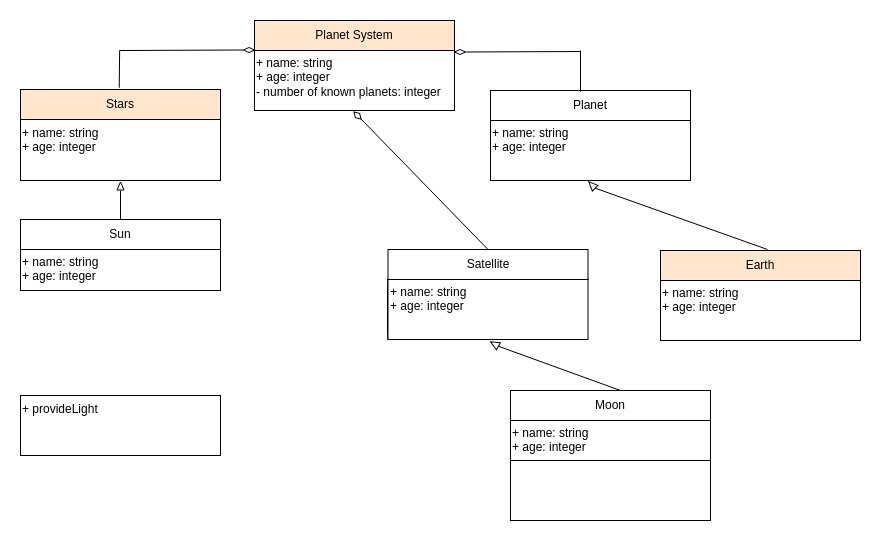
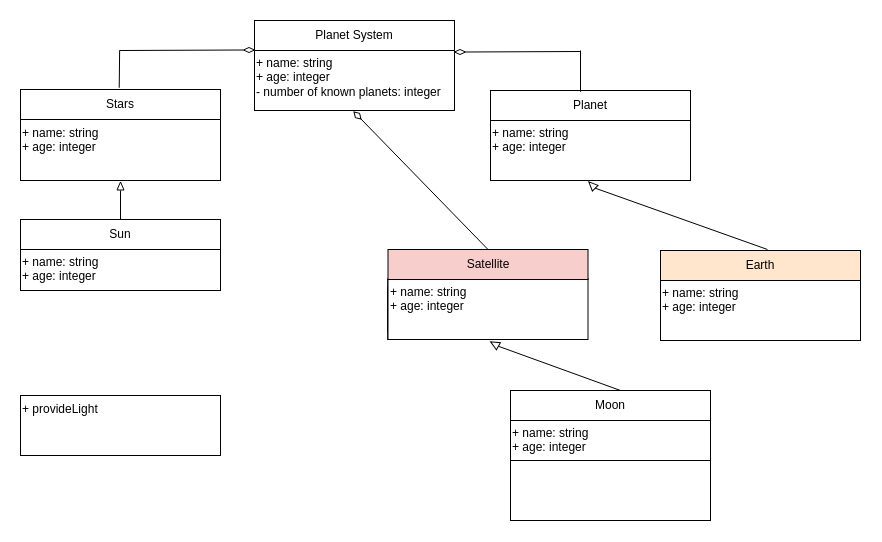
(355, 36) -> (355, 36)
(121, 105) -> (121, 105)
(488, 265) -> (488, 265)
